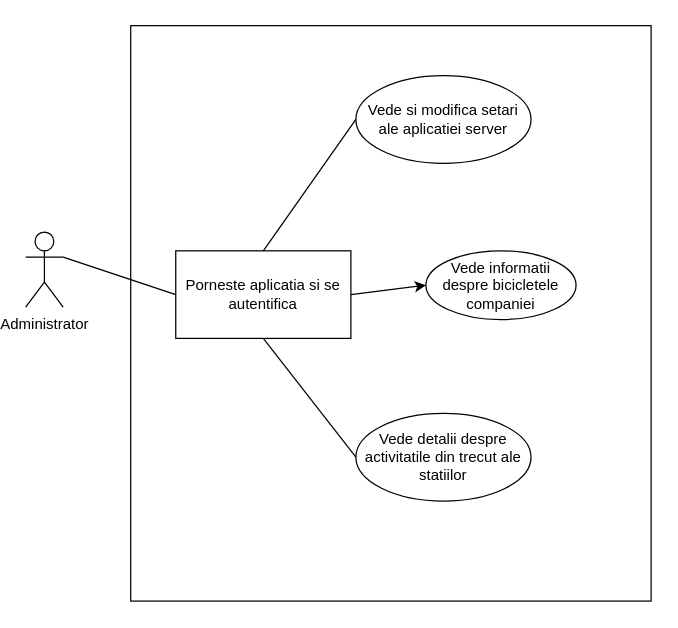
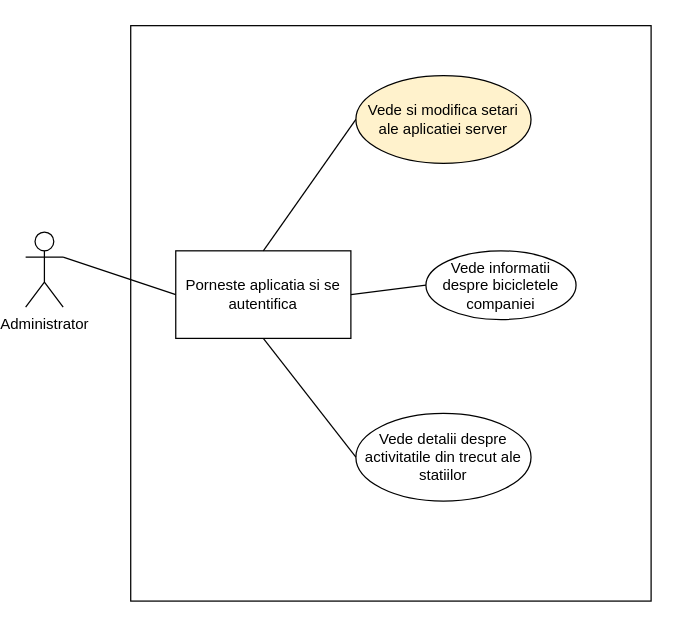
(443, 119) -> (443, 119)
(416, 286) -> (419, 286)
